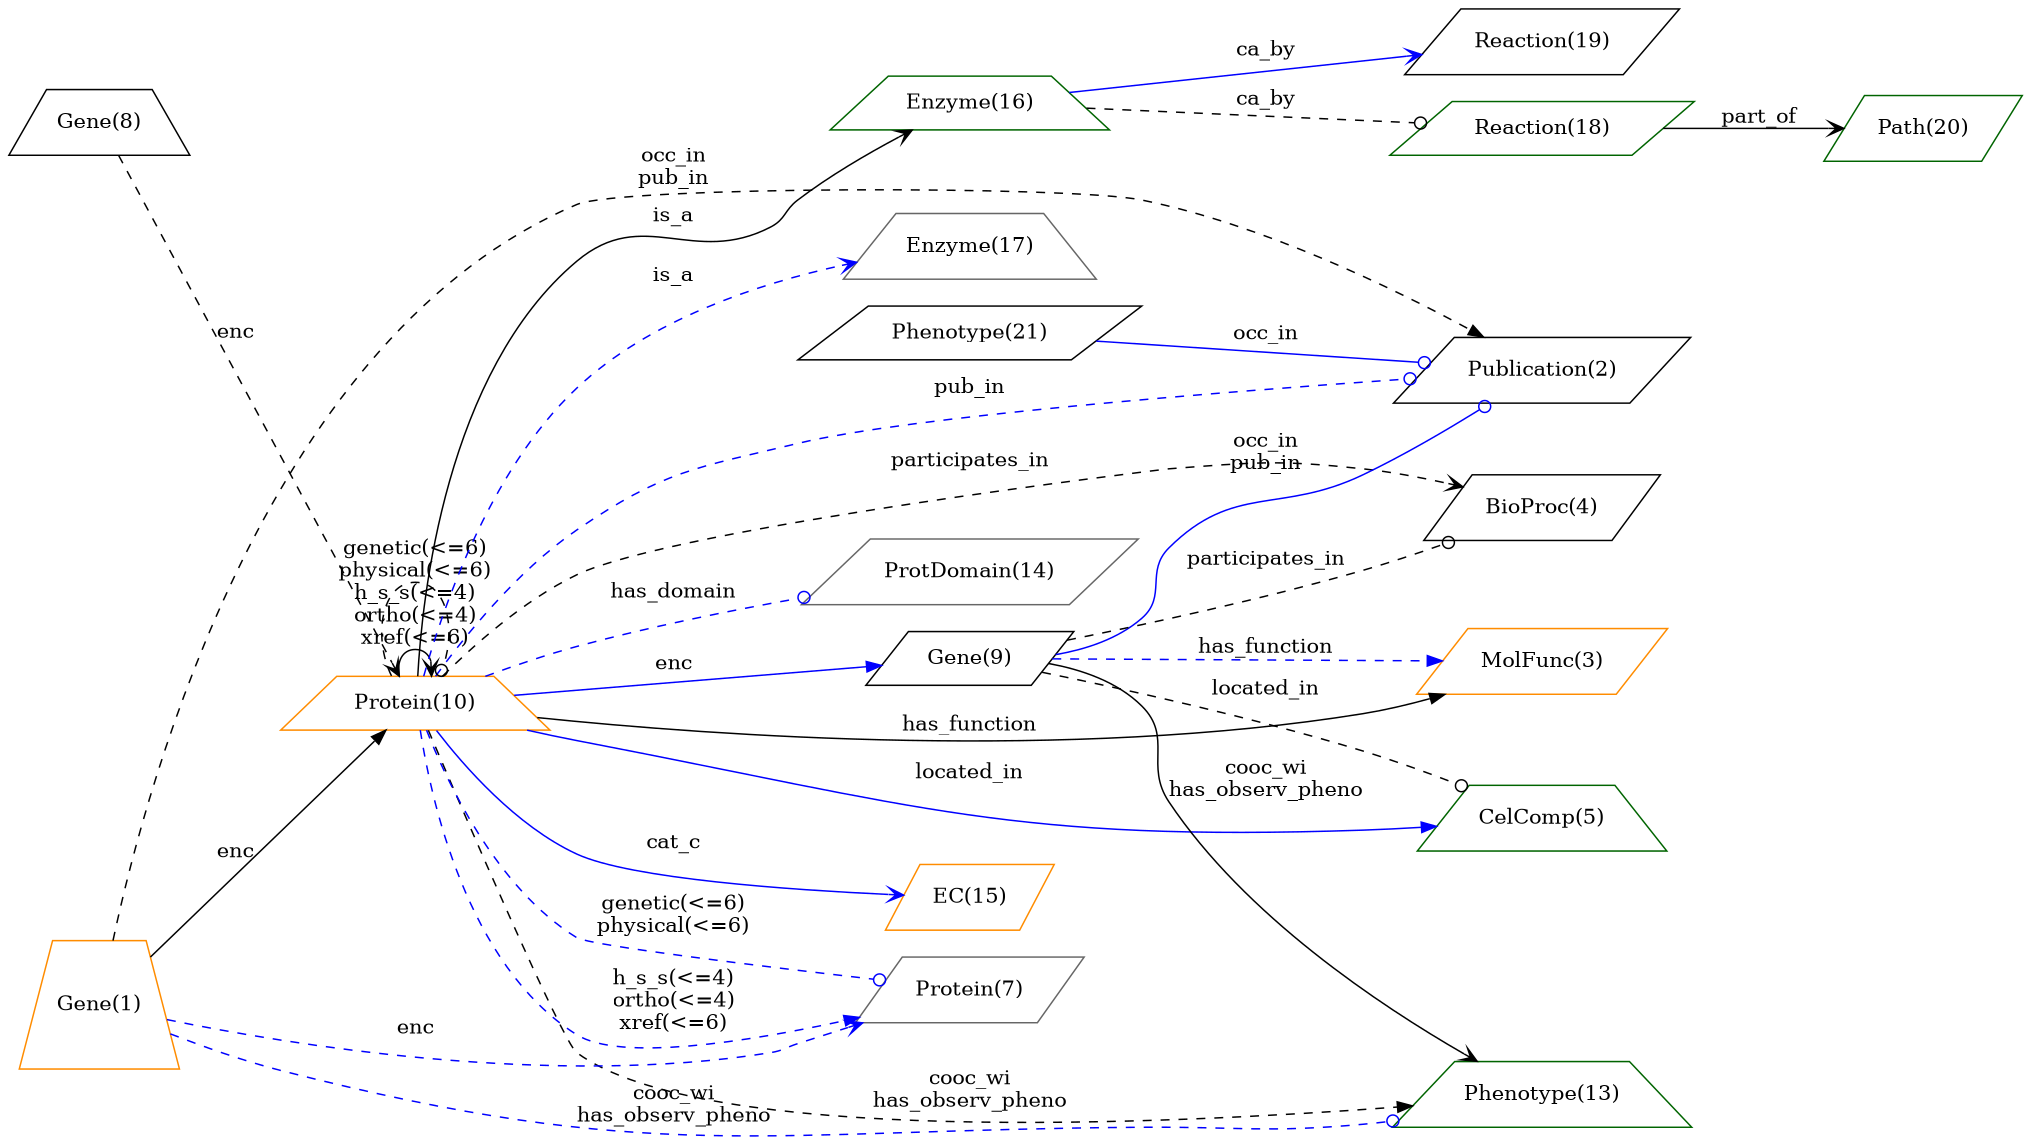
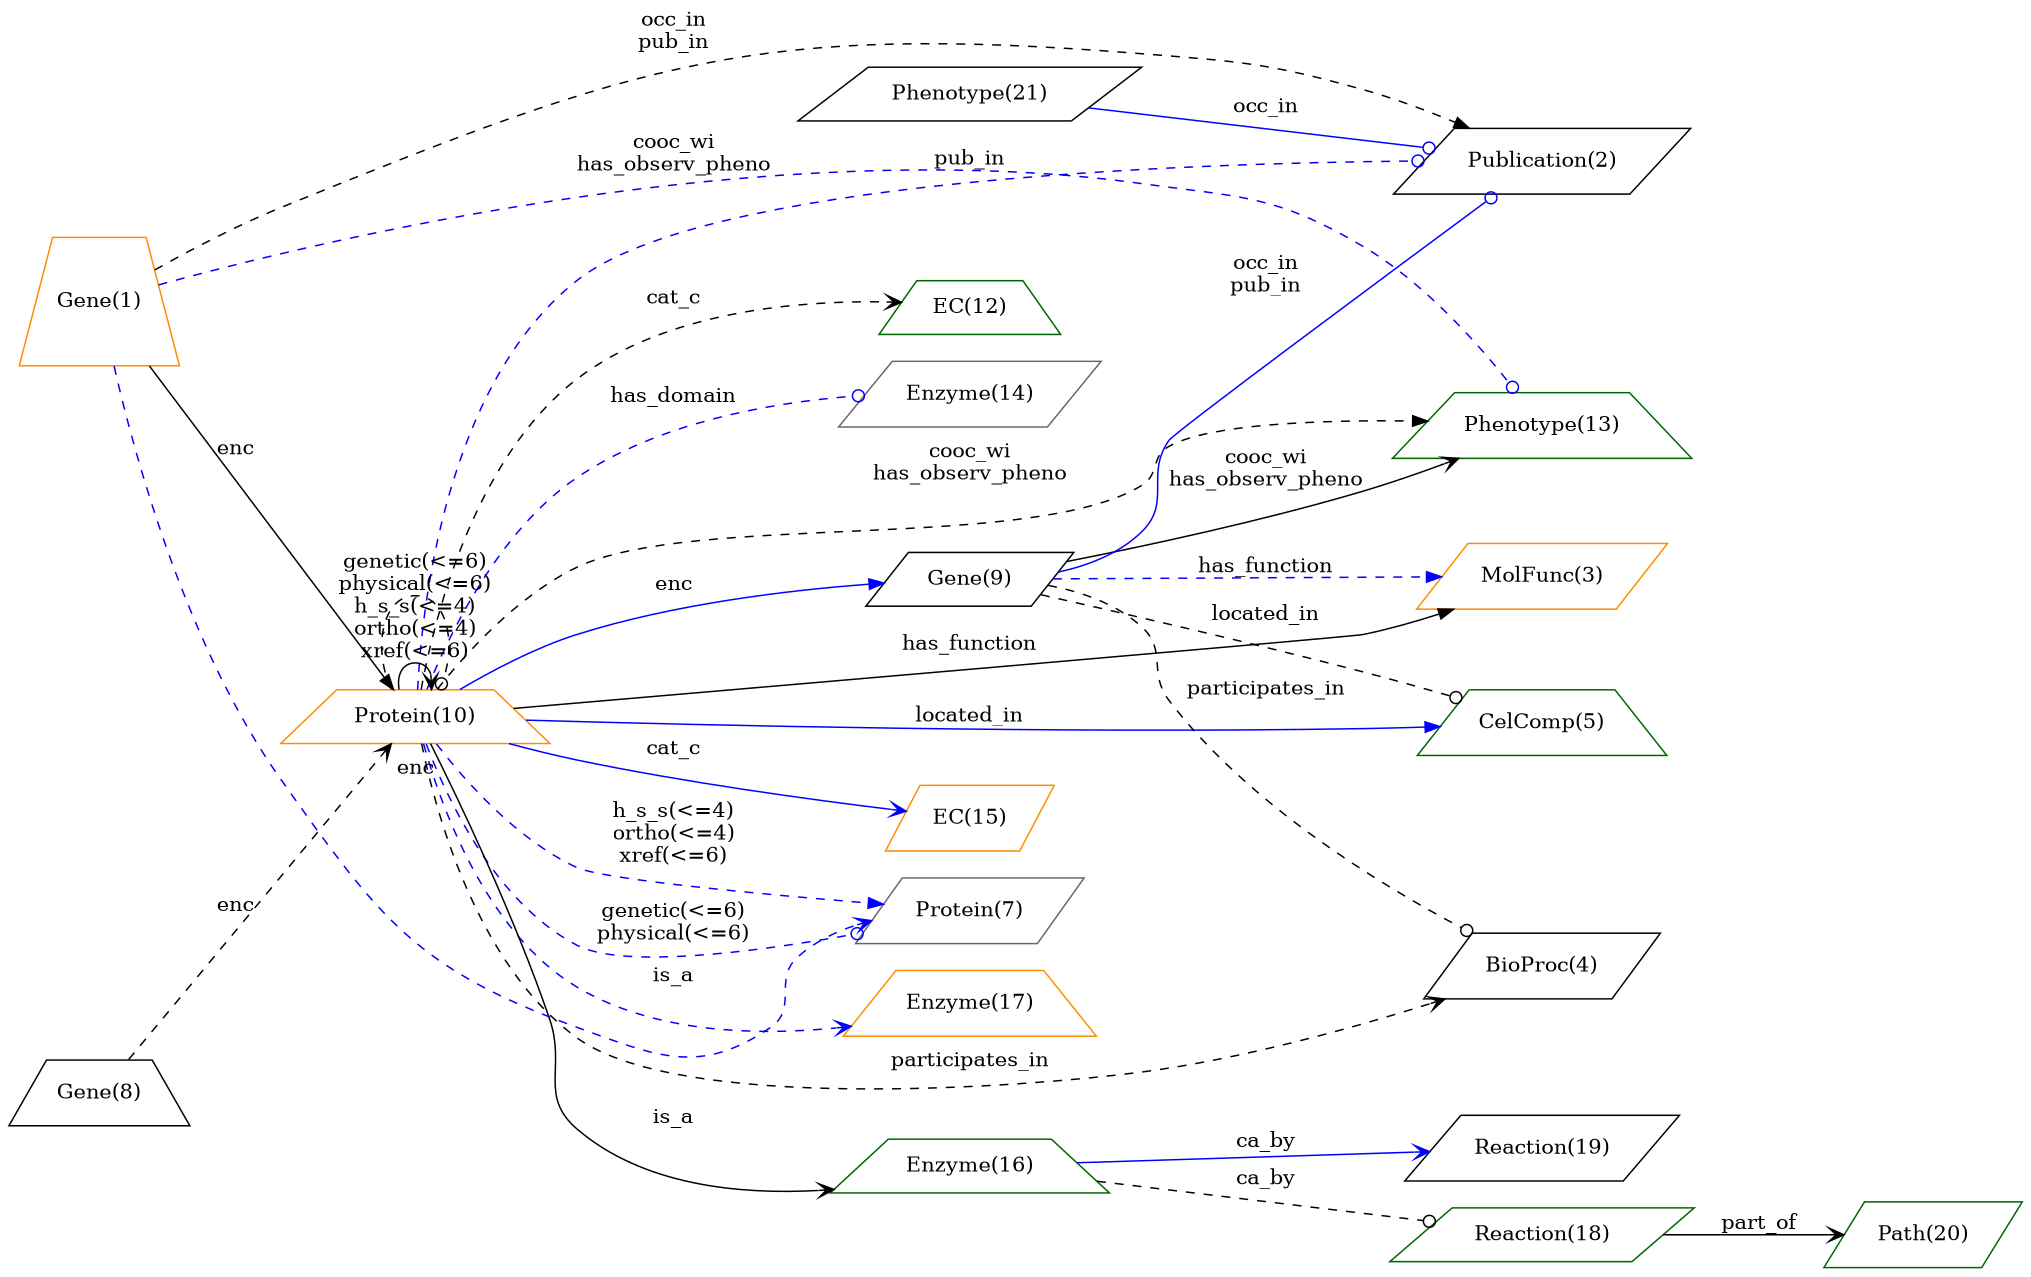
(970, 246) -> (970, 1003)
none -> (970, 308)
(970, 572) -> (970, 394)
